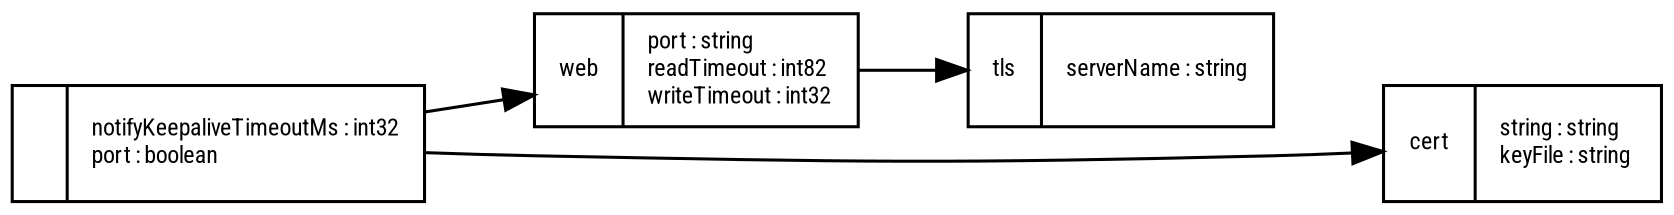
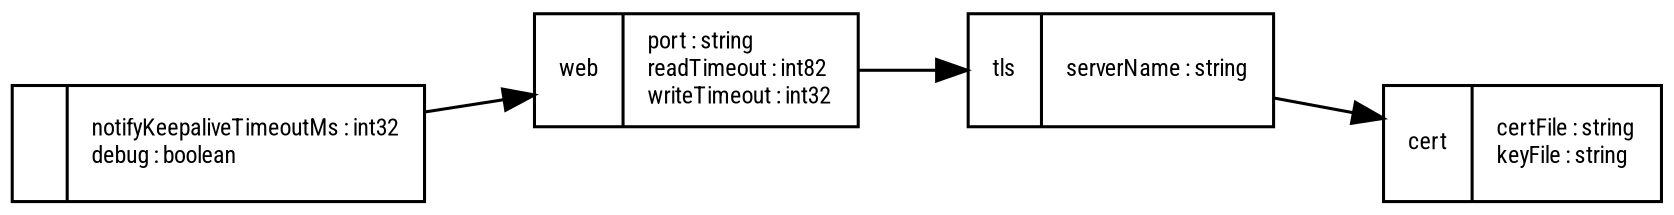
(1561, 128) -> (1567, 128)
(156, 156) -> (165, 156)
(889, 161) -> (1314, 105)
